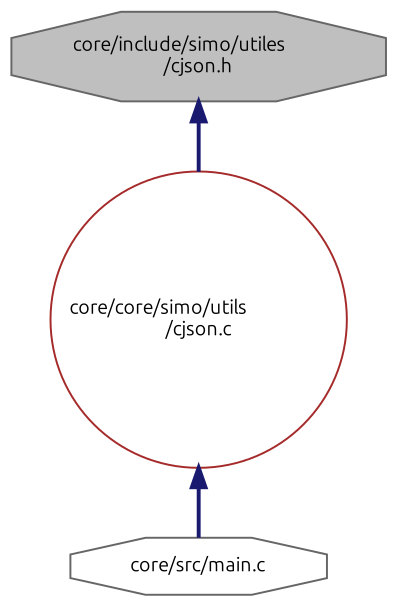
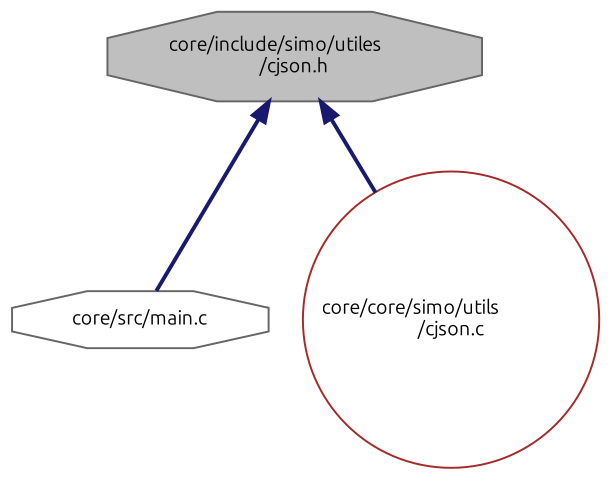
(199, 513) -> (207, 205)
